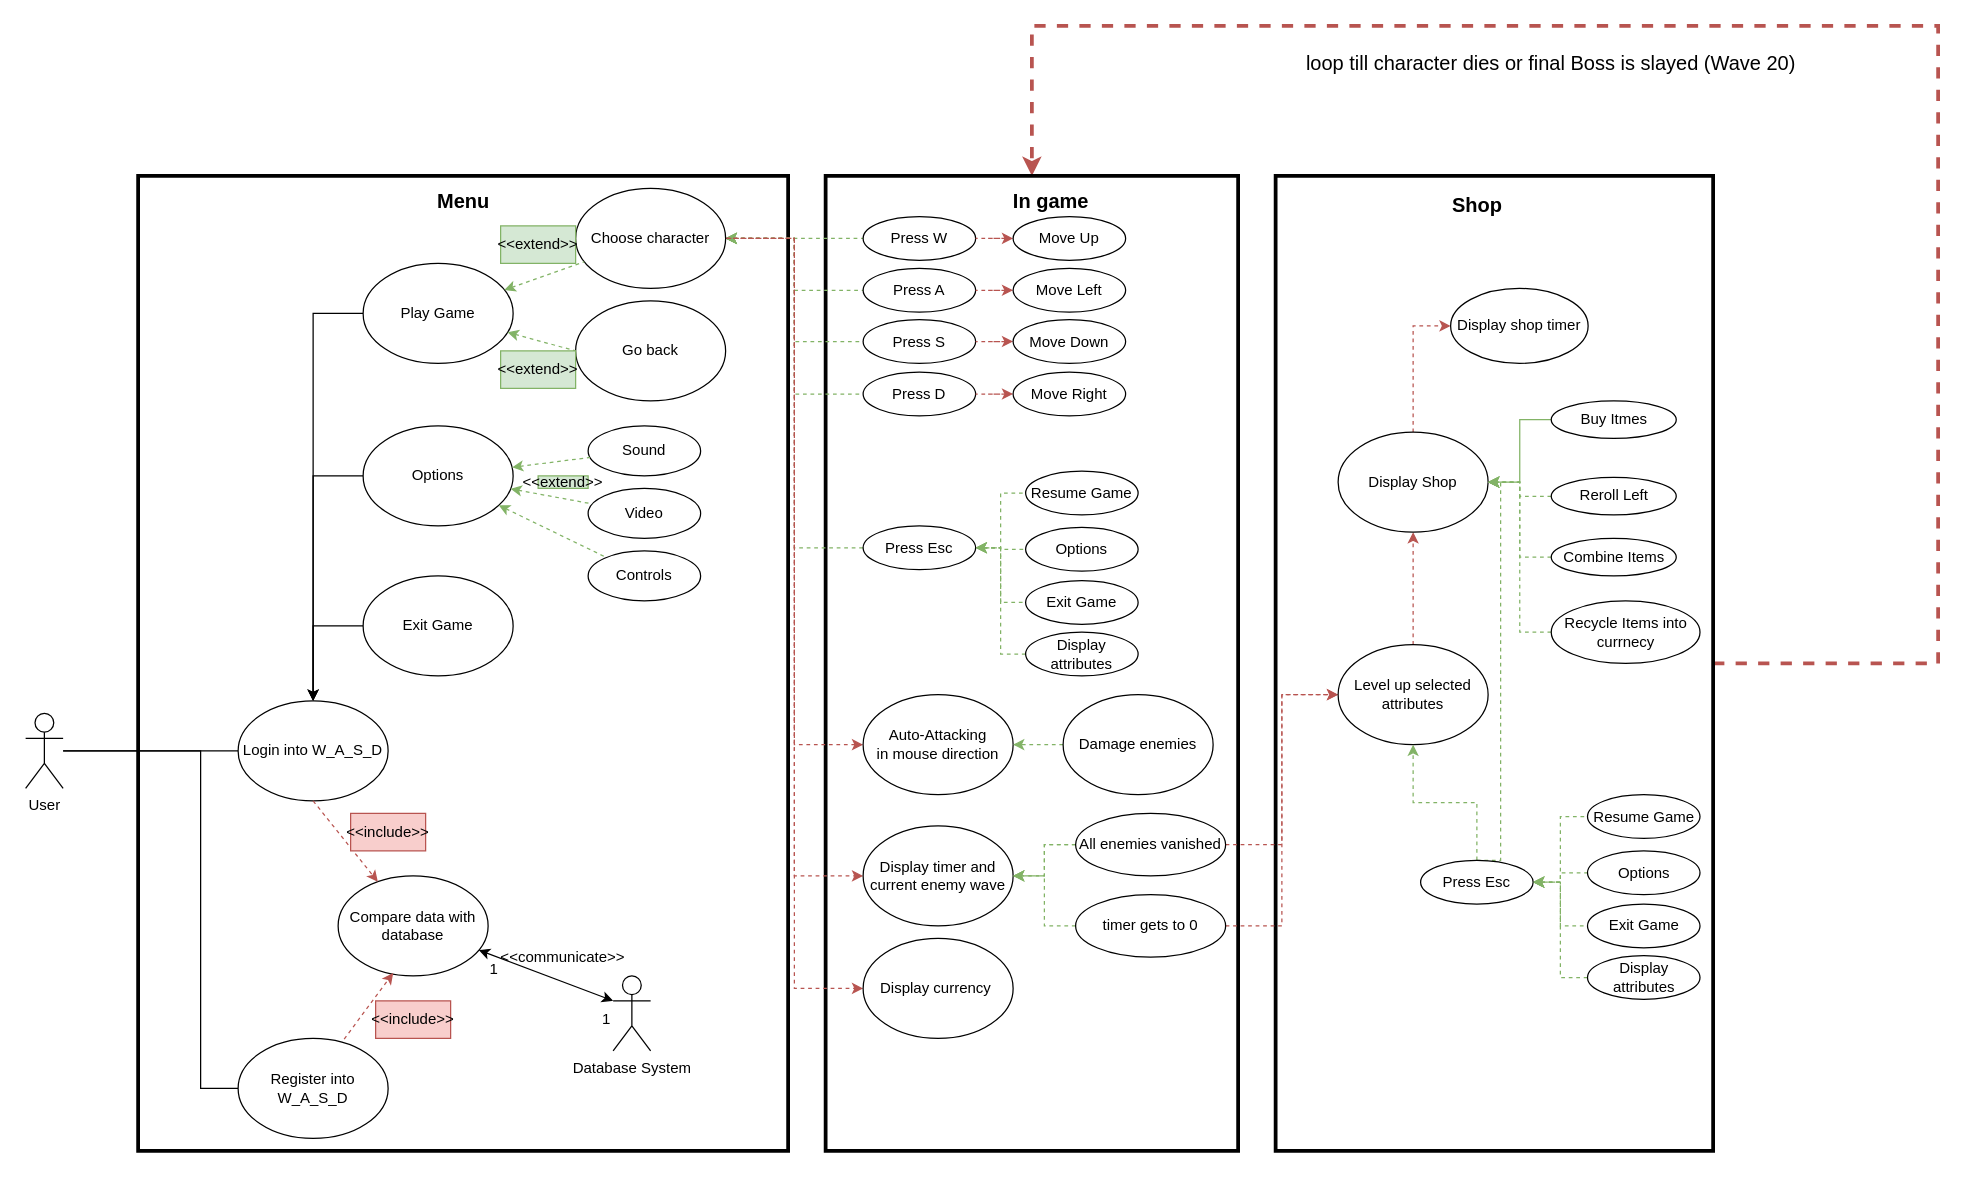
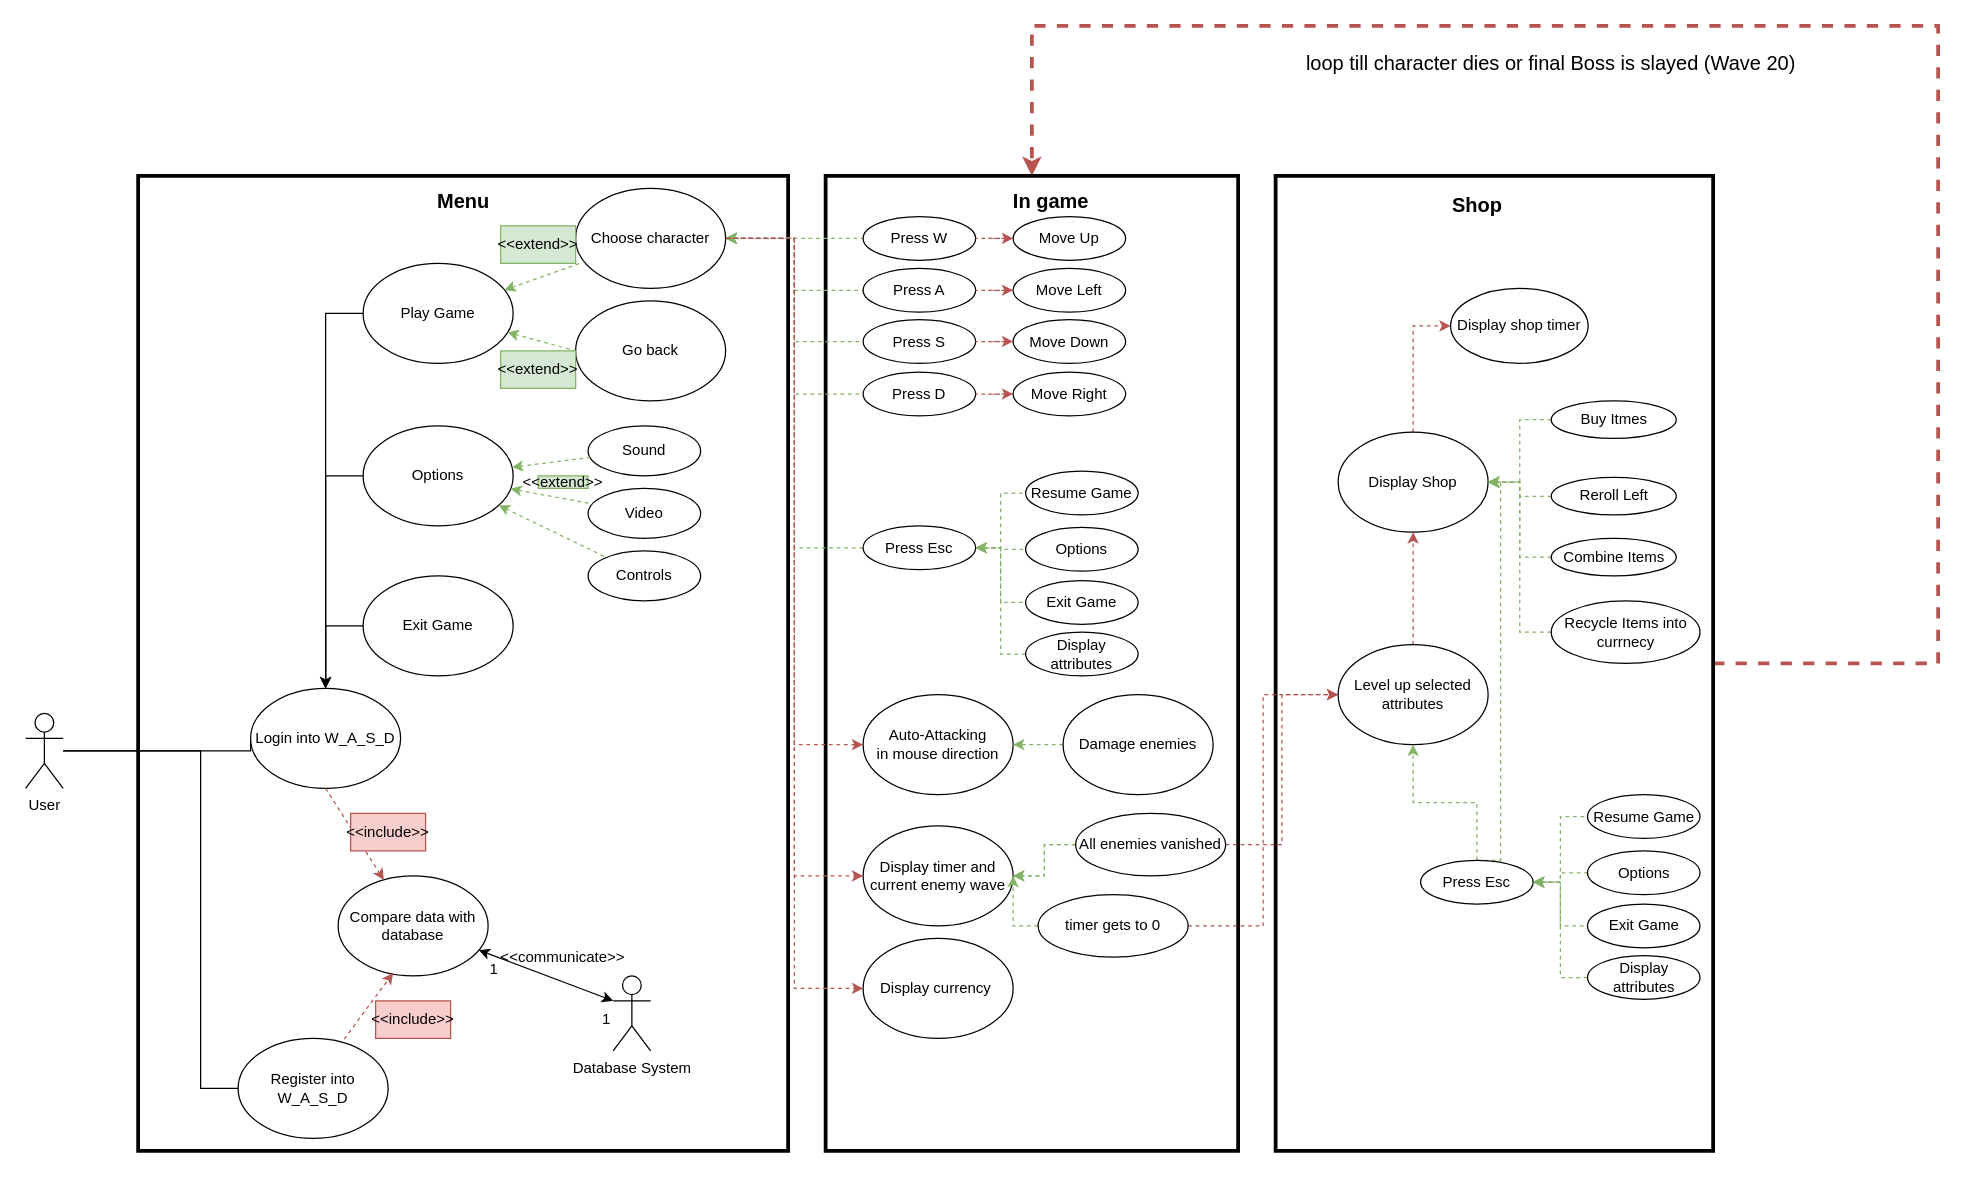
(1520, 434) -> (1520, 434)
(313, 751) -> (326, 738)
(1151, 926) -> (1113, 926)
